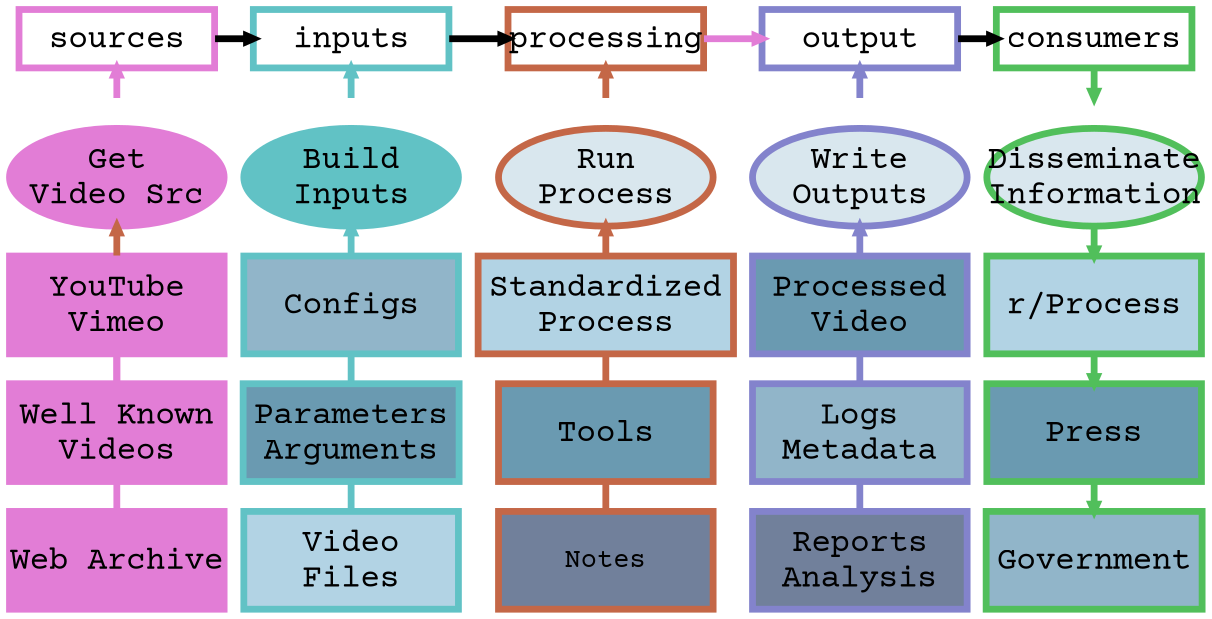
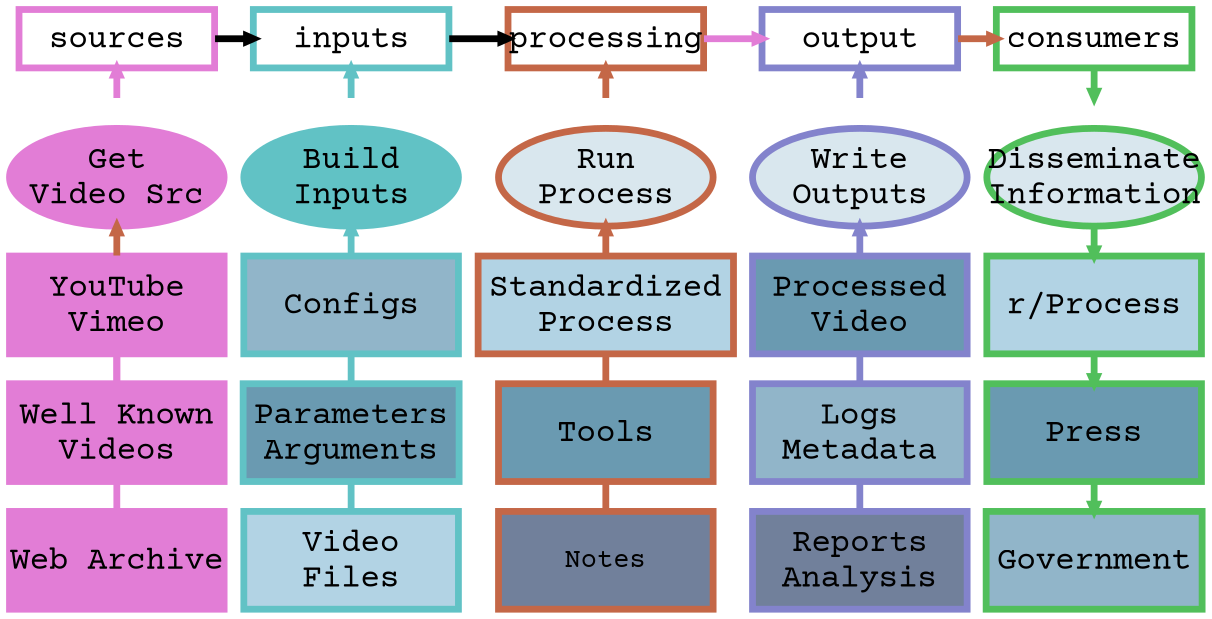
(974, 39) -> (974, 39)
